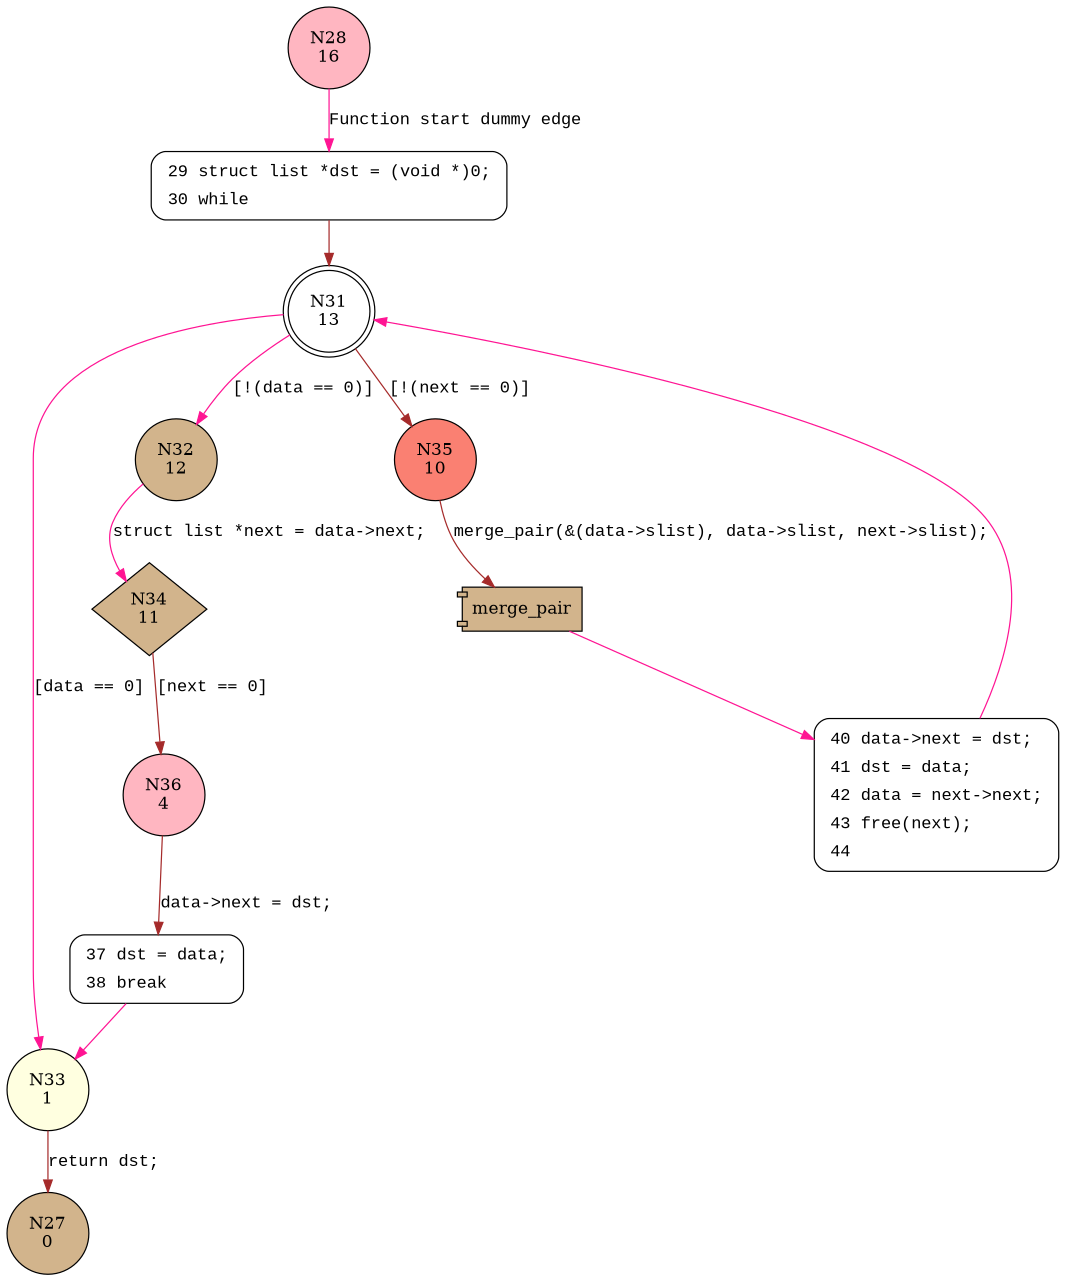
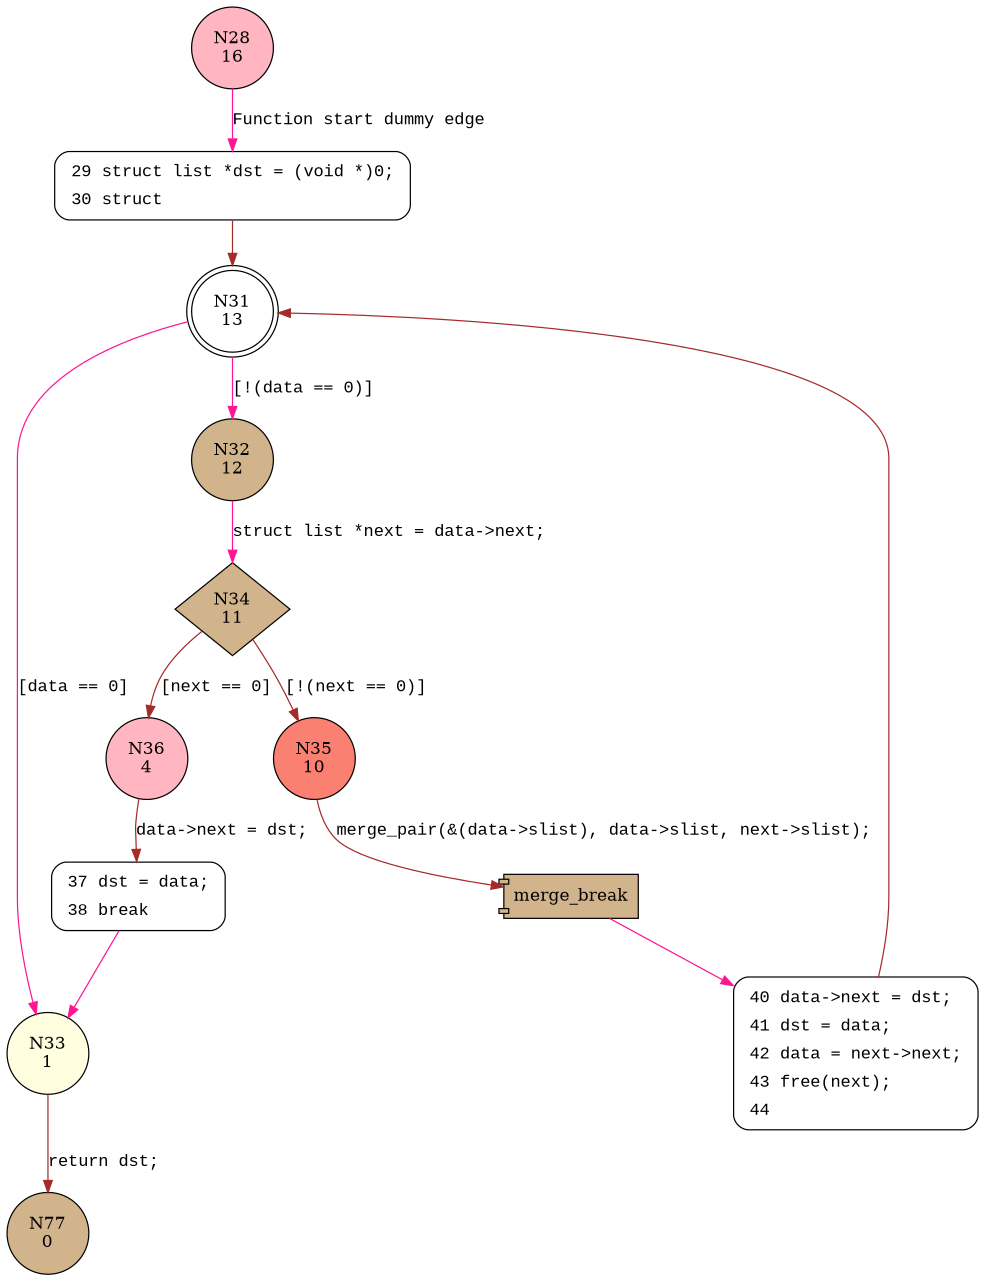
(224, 199) -> (132, 199)
(380, 382) -> (274, 674)
(799, 420) -> (857, 409)
(522, 609) -> (571, 896)
(48, 1233) -> (48, 1233)
